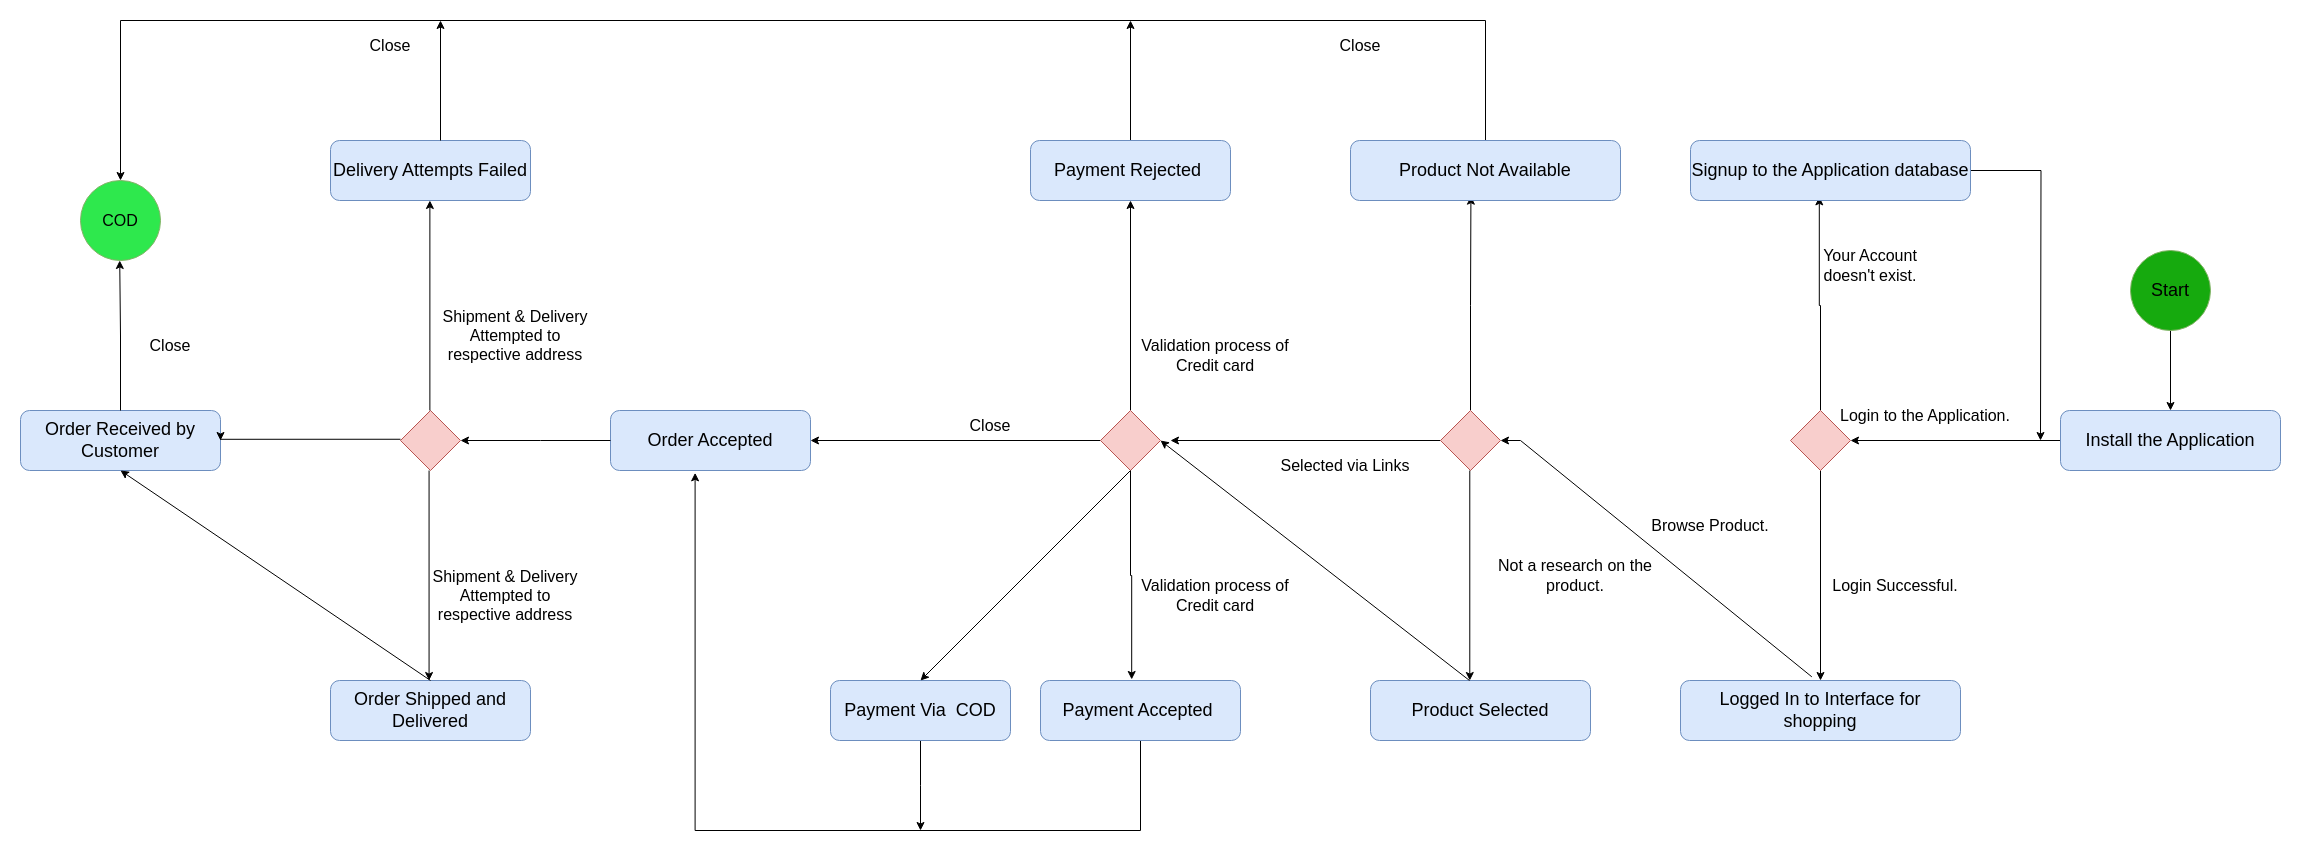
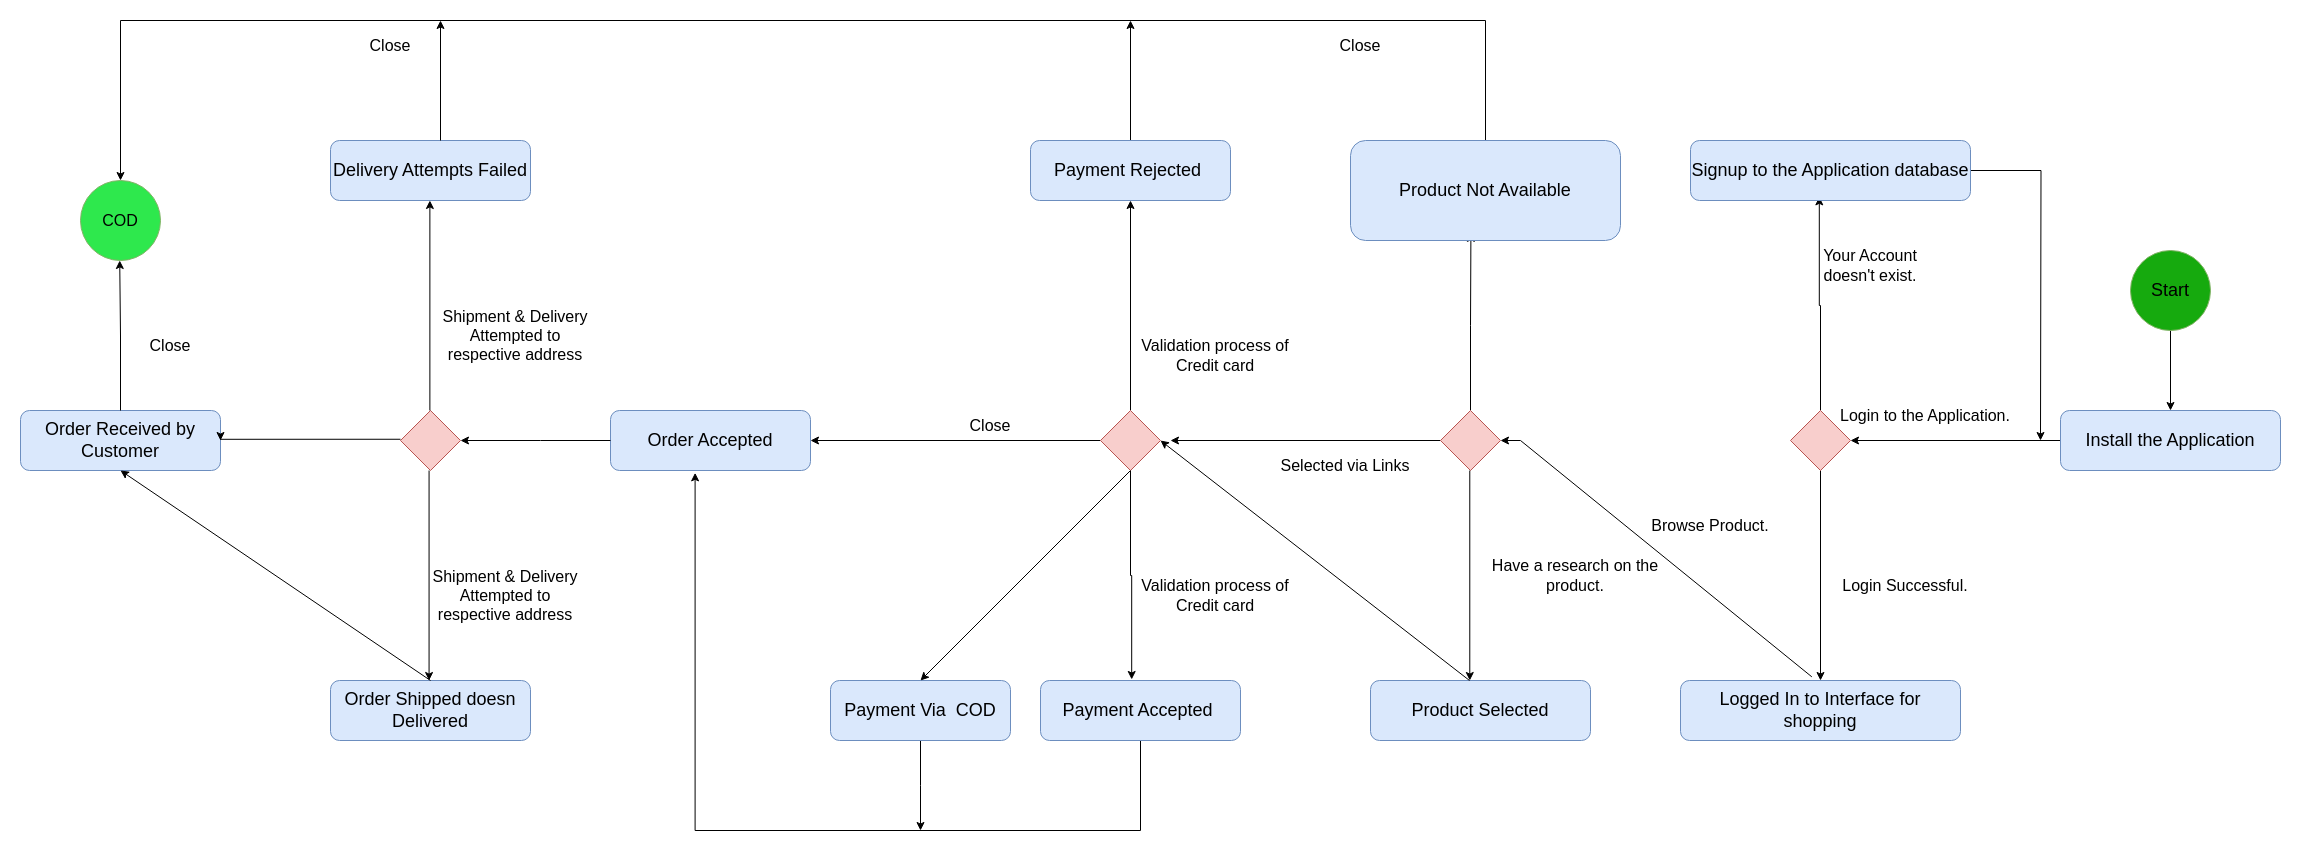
(1486, 171) -> (1486, 191)
(1576, 576) -> (1576, 576)
(1896, 586) -> (1906, 586)
(431, 711) -> (431, 711)
